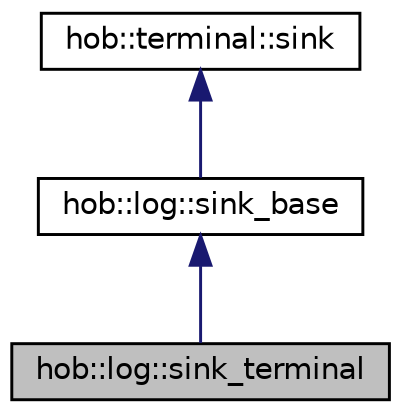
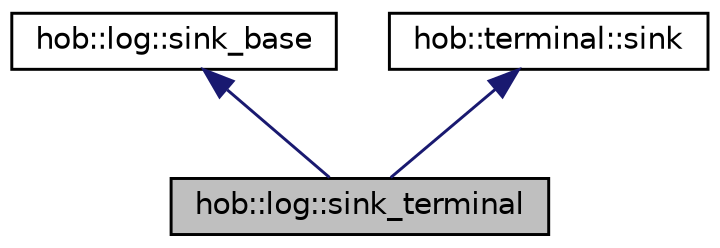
(201, 139) -> (443, 133)
